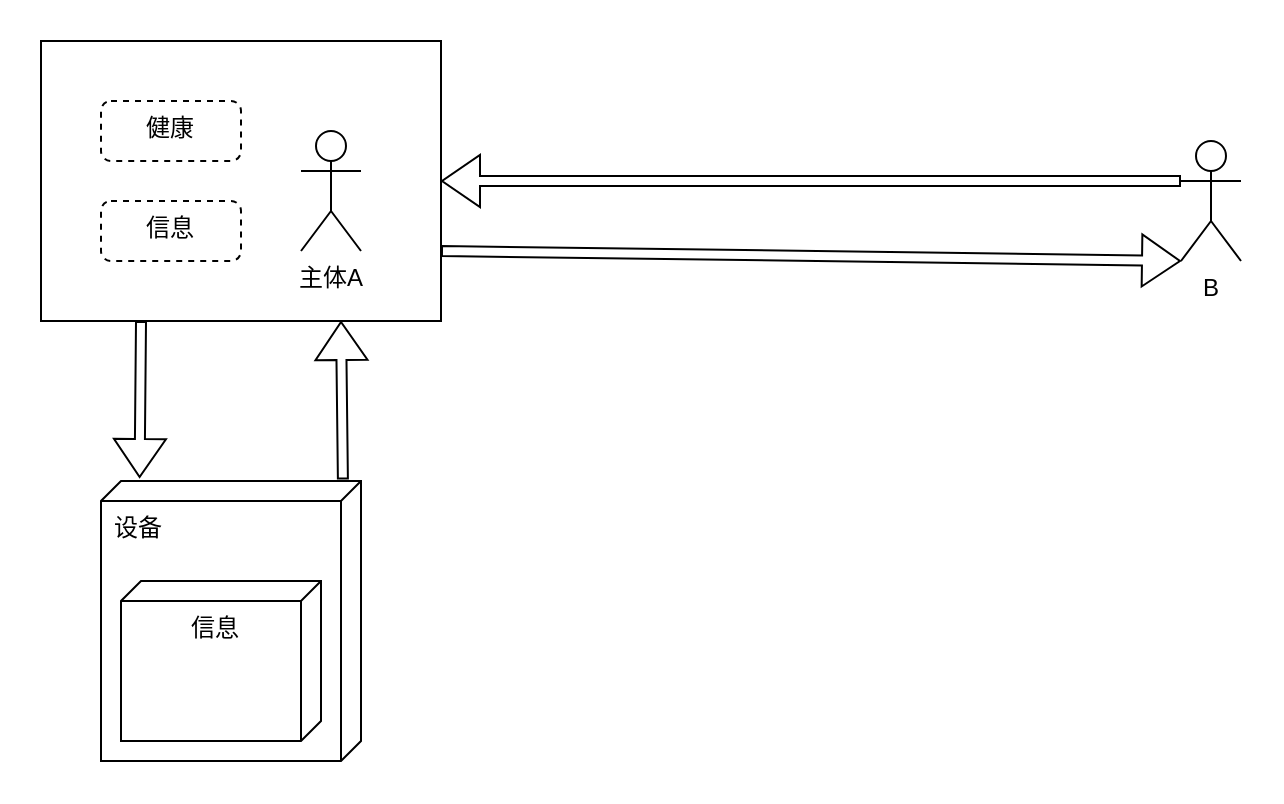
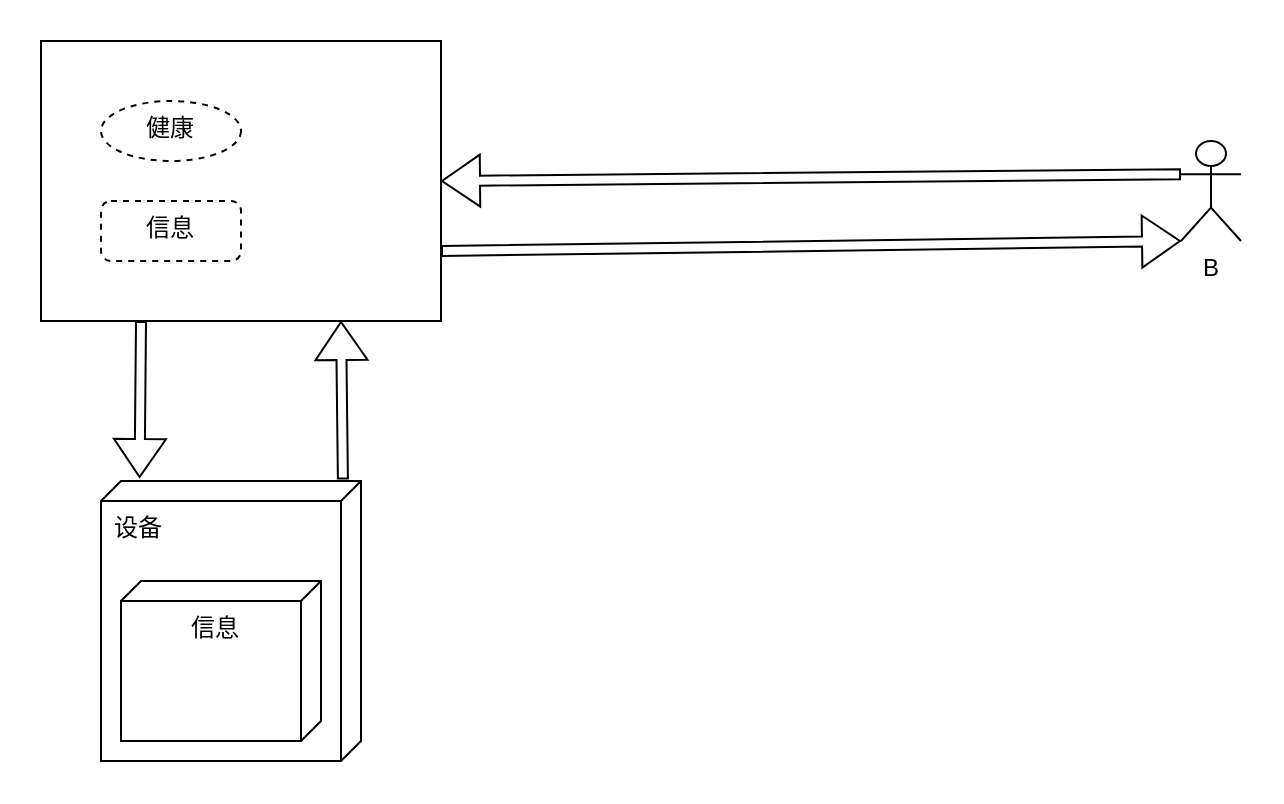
(171, 131) -> (171, 131)
(331, 191) -> none
(1211, 201) -> (1211, 191)
